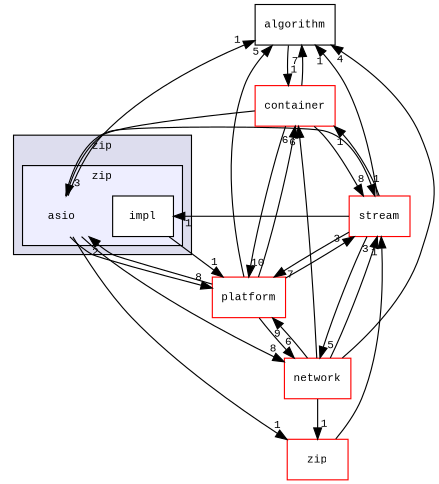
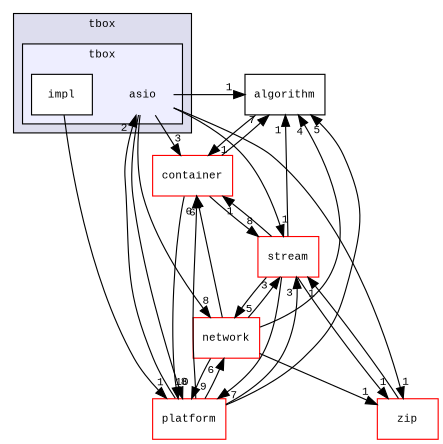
(175, 120) -> (165, 130)
(103, 146) -> (103, 24)
(283, 216) -> (338, 334)
